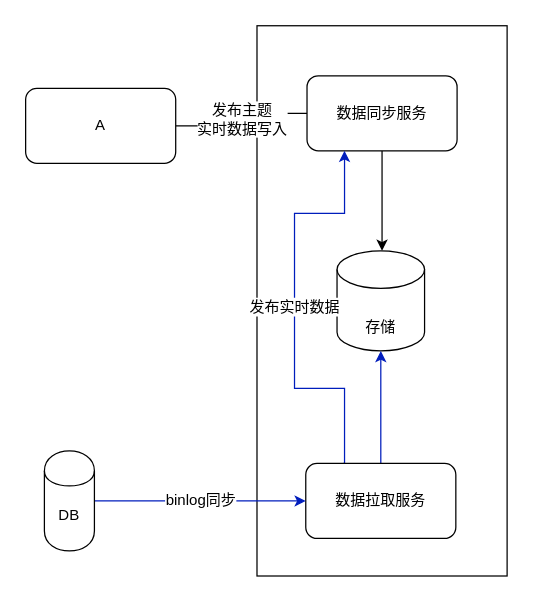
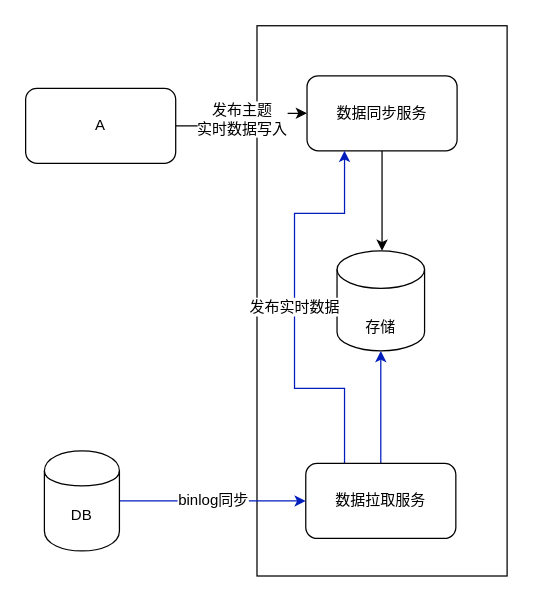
(300, 113) -> (297, 113)
(69, 501) -> (82, 501)
